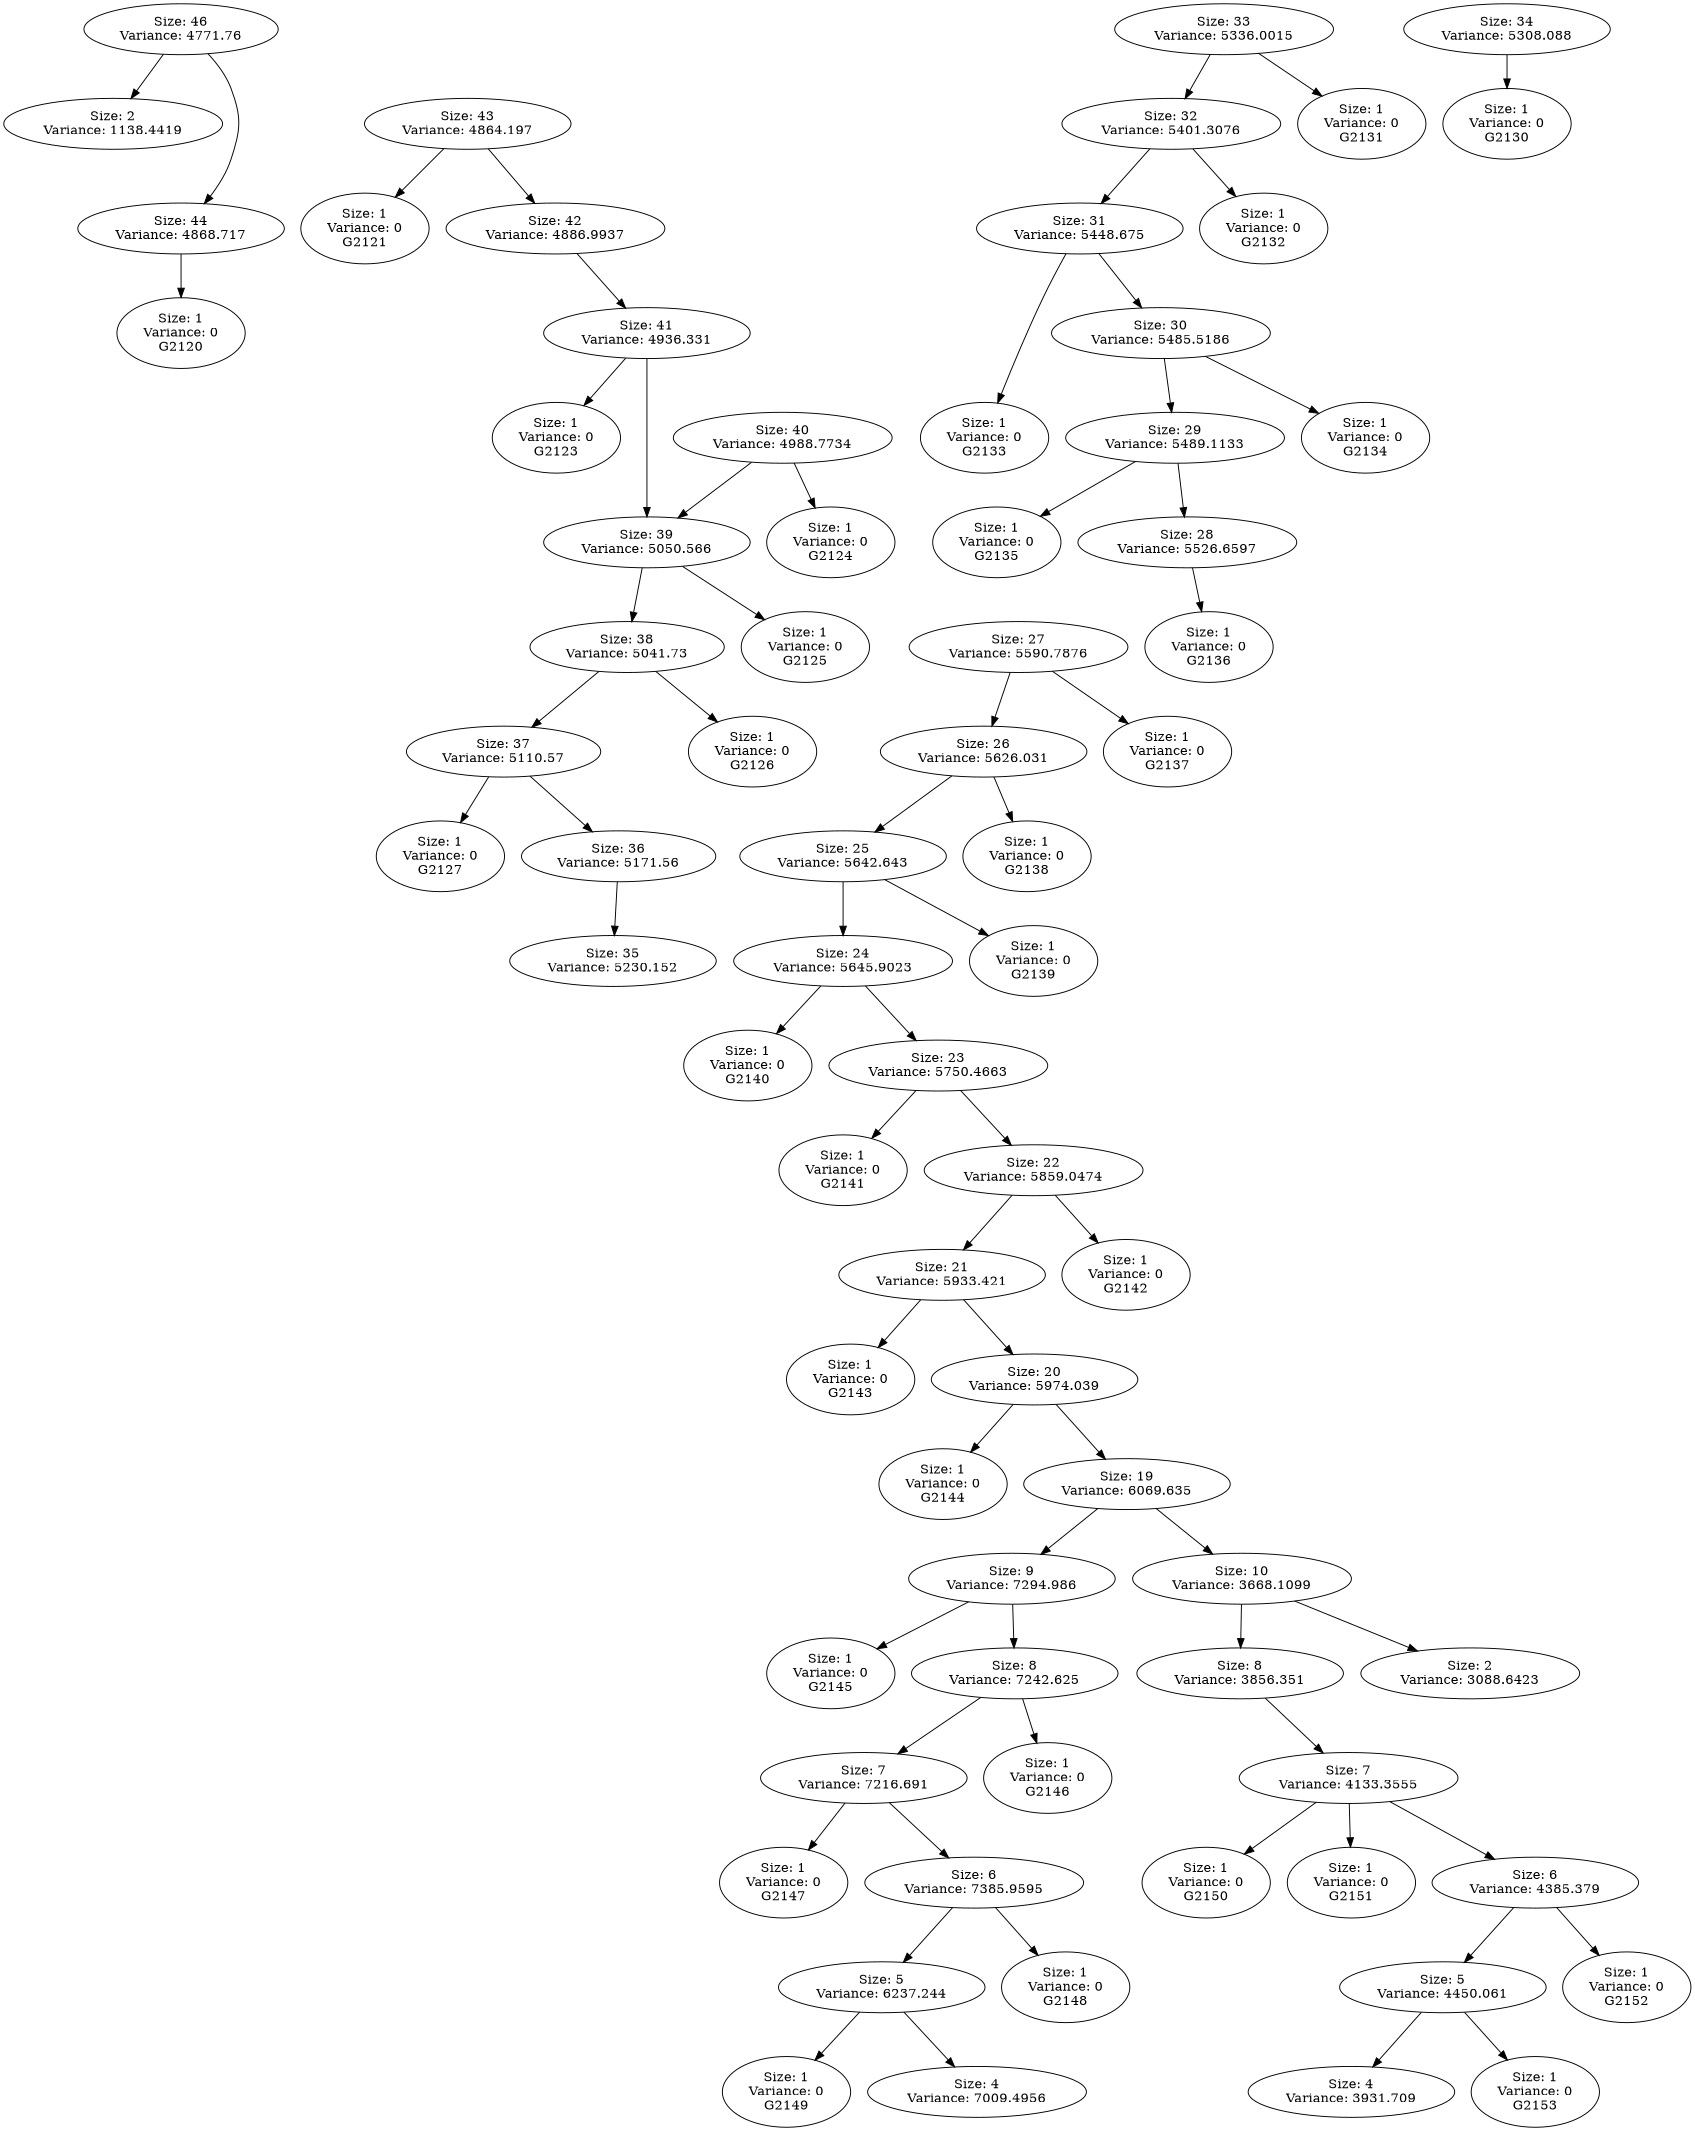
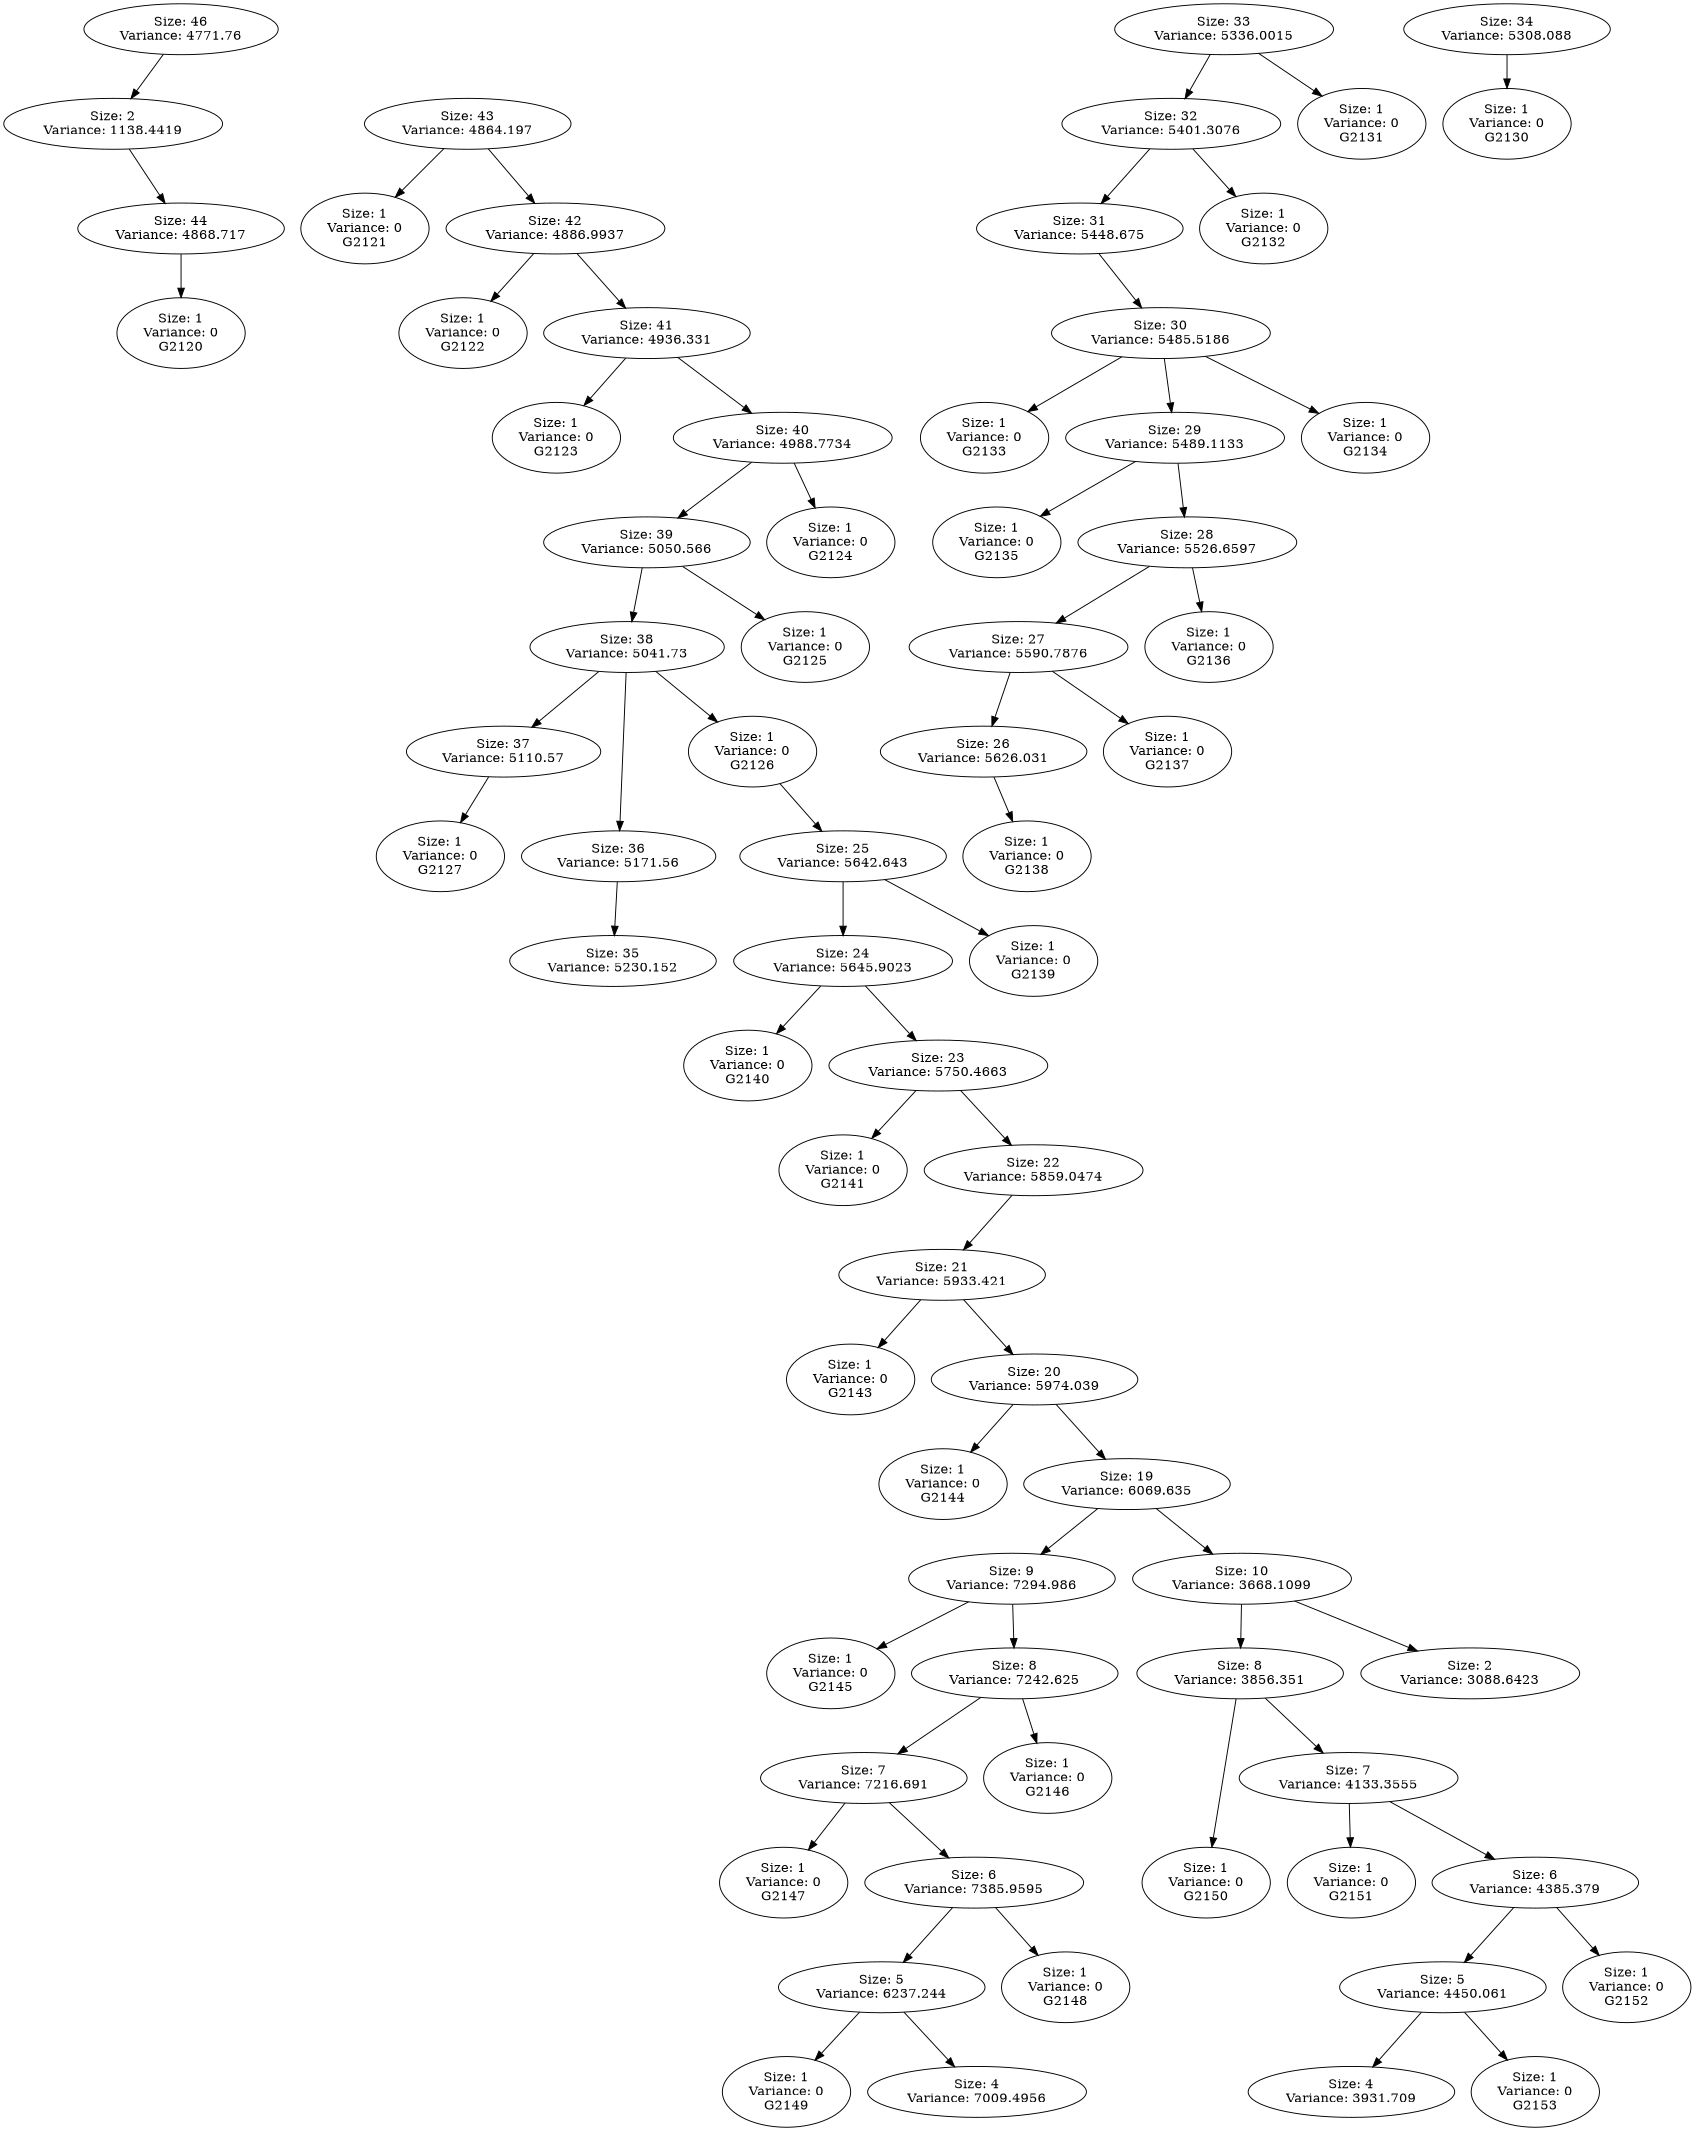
(239, 124) -> (145, 172)
(1031, 323) -> (1079, 382)
none -> (463, 333)
(647, 433) -> (711, 382)
none -> (1107, 592)
(558, 801) -> (623, 747)
(917, 801) -> (798, 804)
(1126, 1275) -> none
(1284, 1825) -> (1225, 1768)
